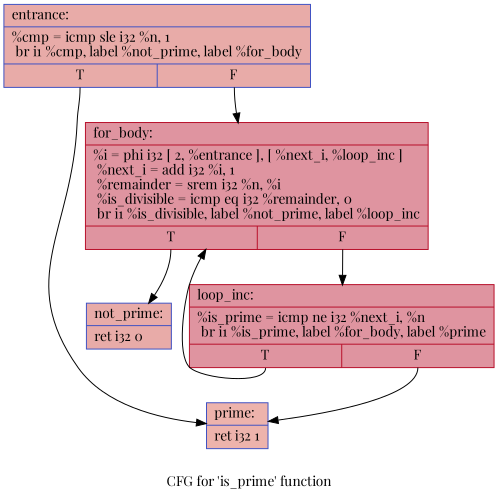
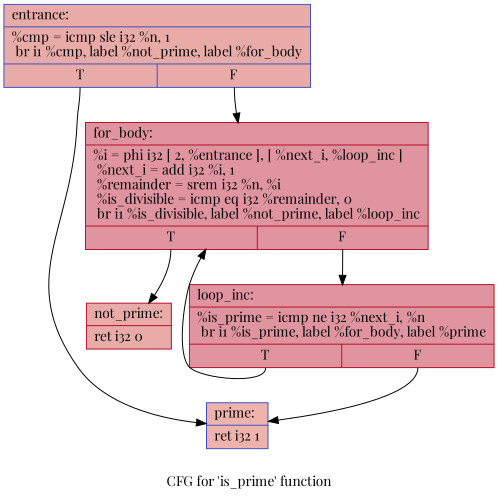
(129, 326) -> (129, 326)
